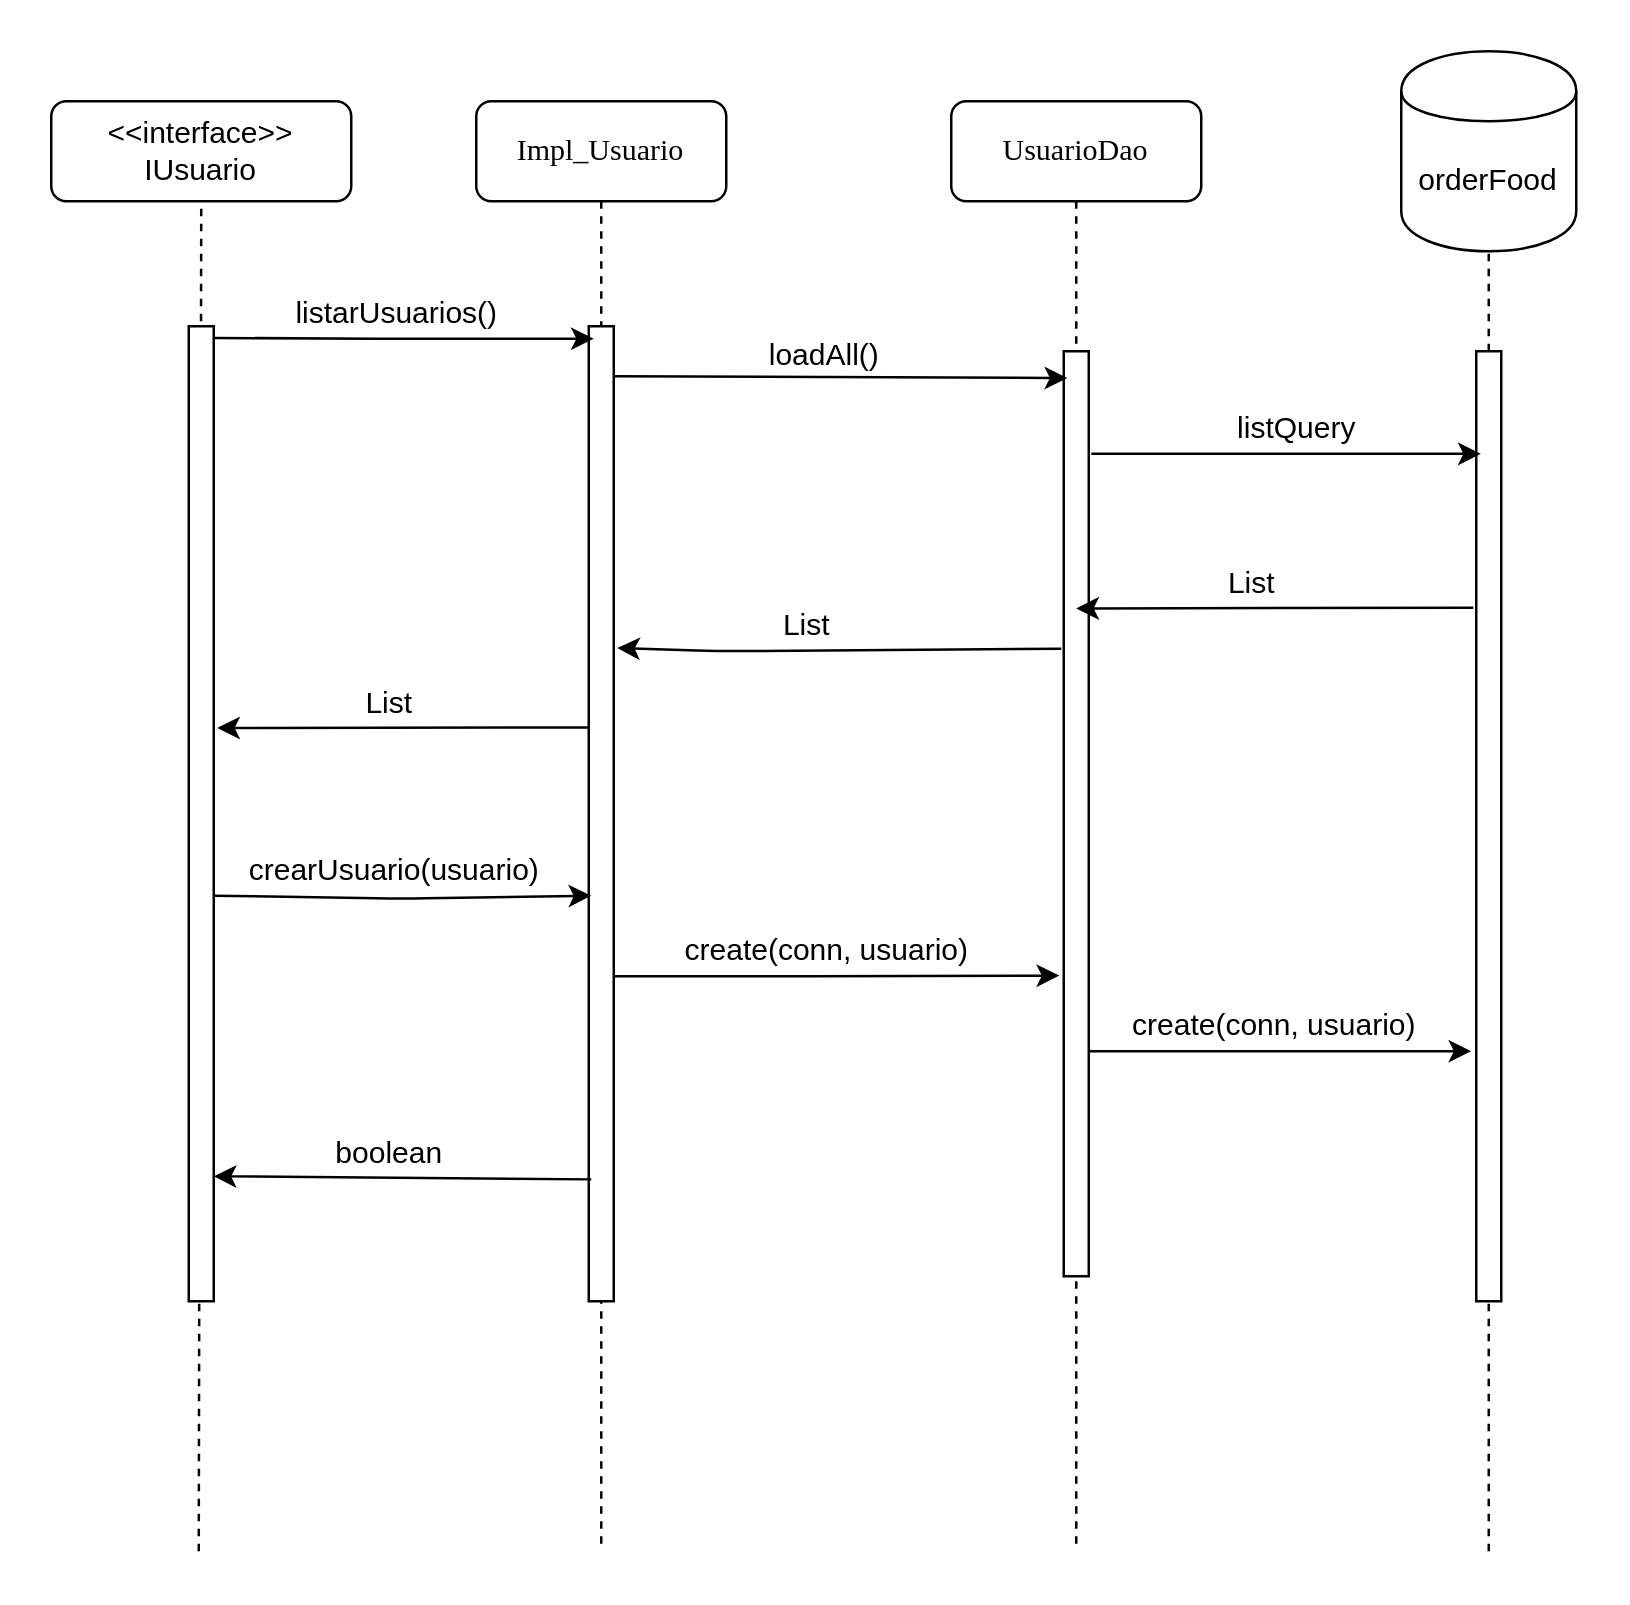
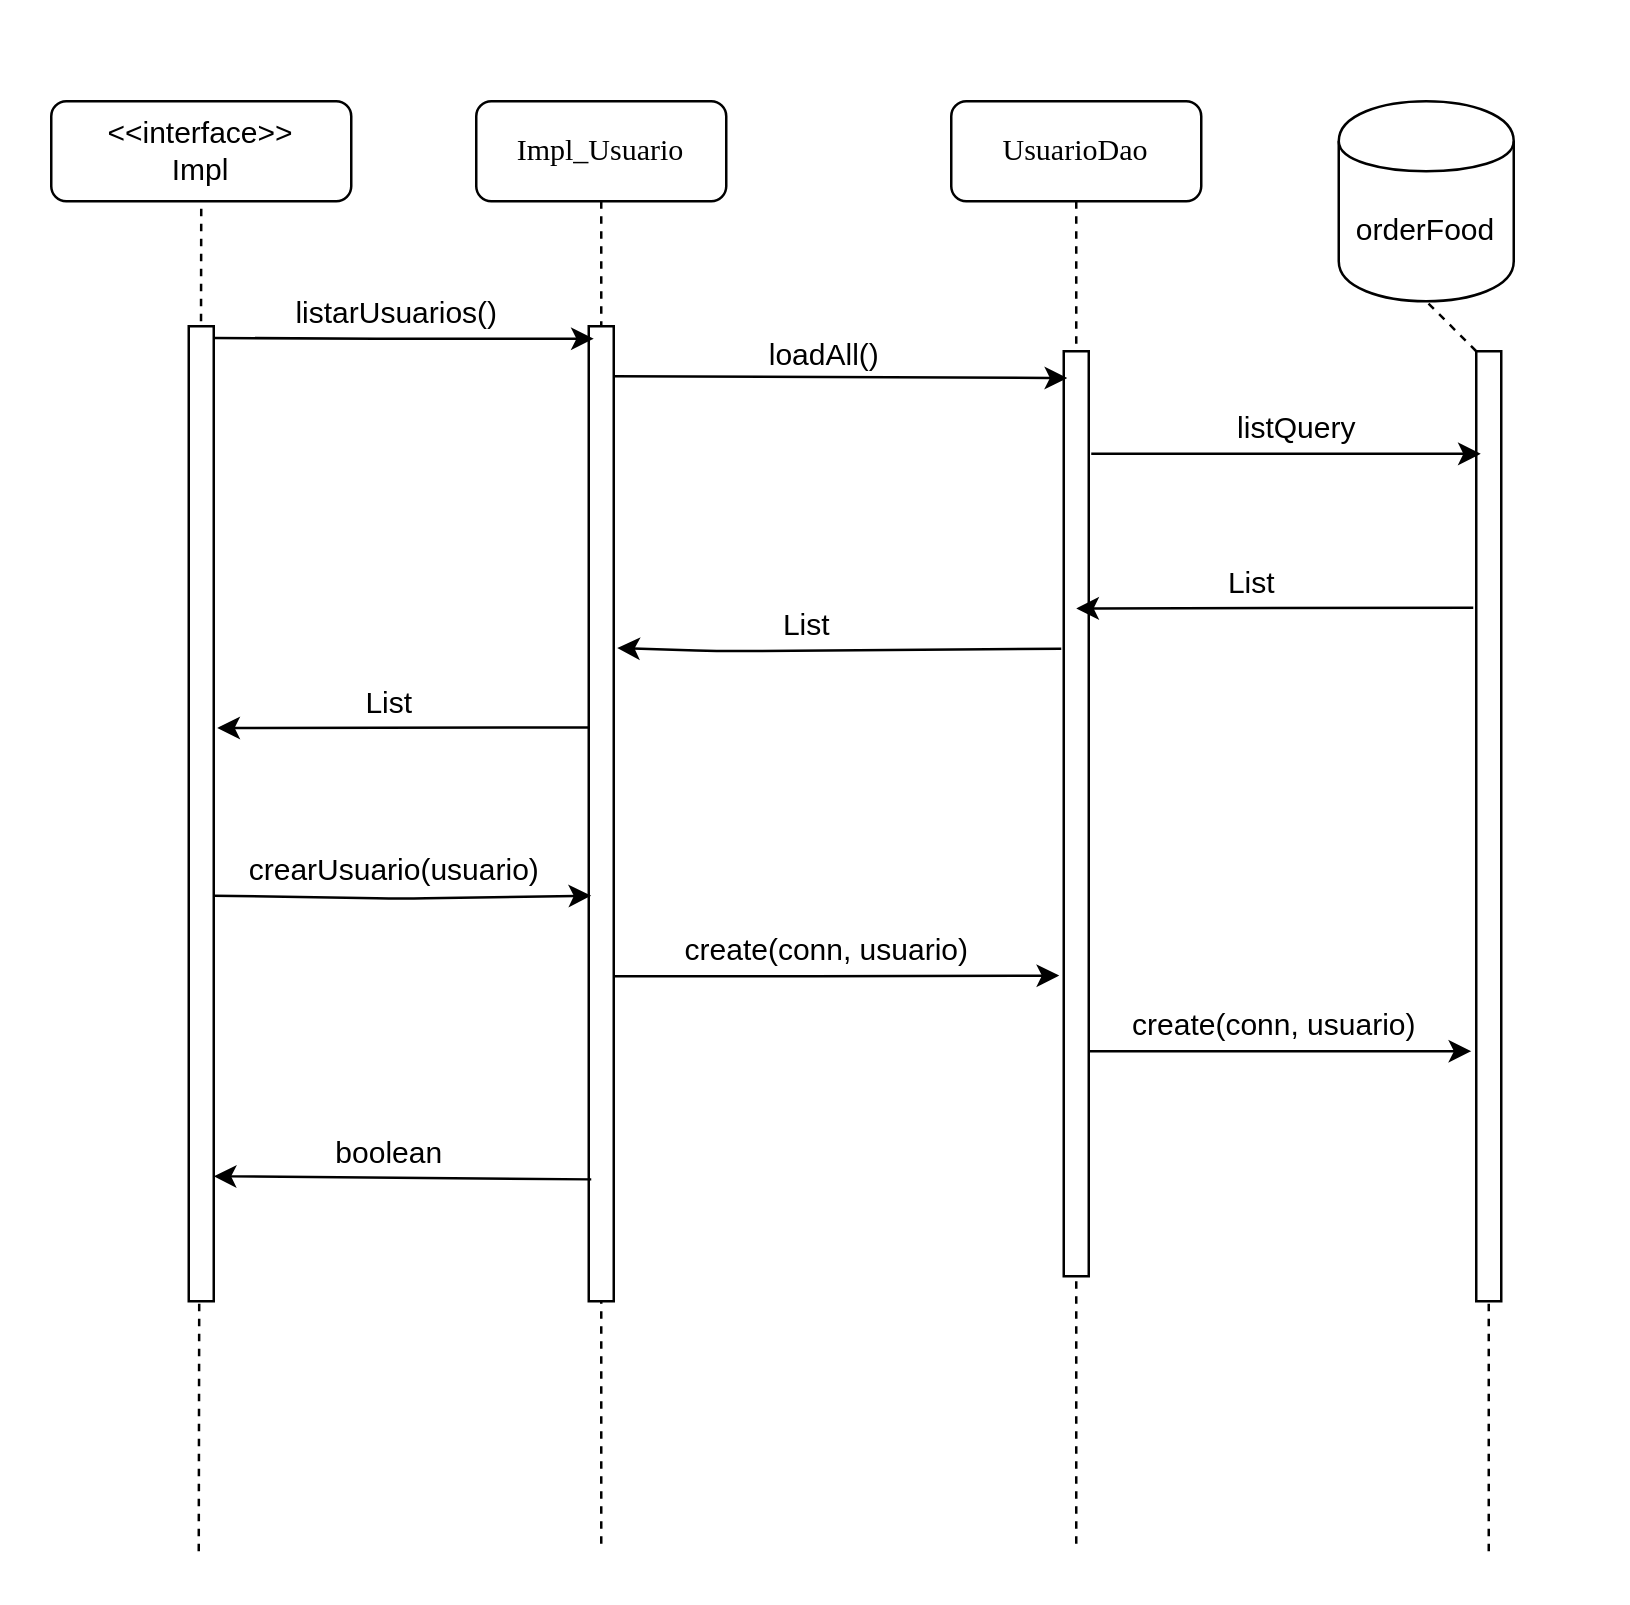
(201, 151) -> (201, 151)
(1489, 151) -> (1426, 201)
